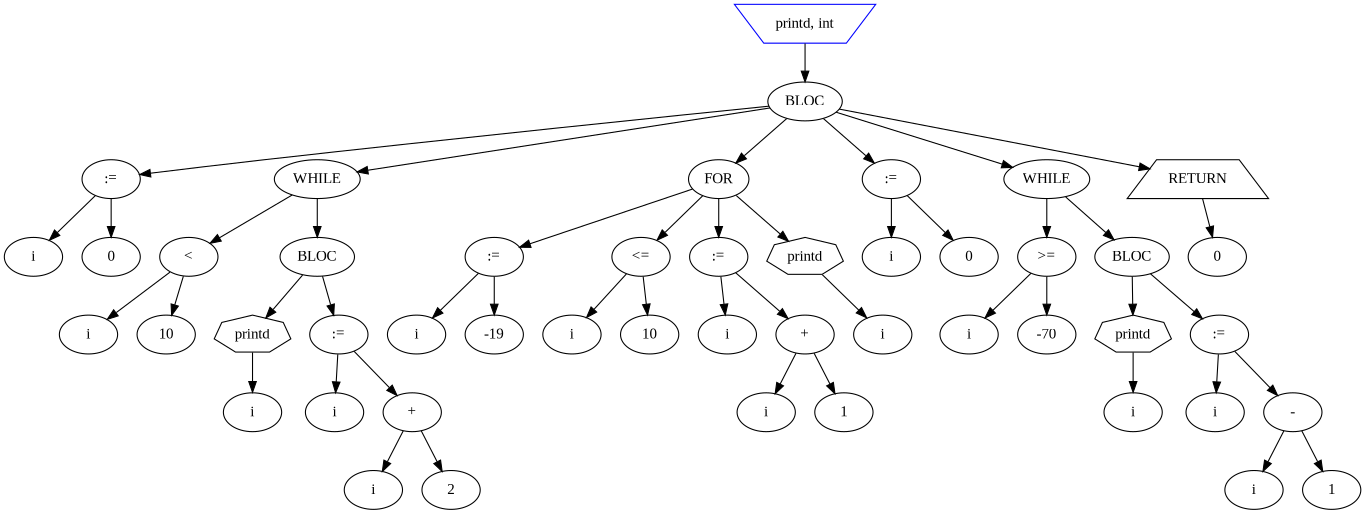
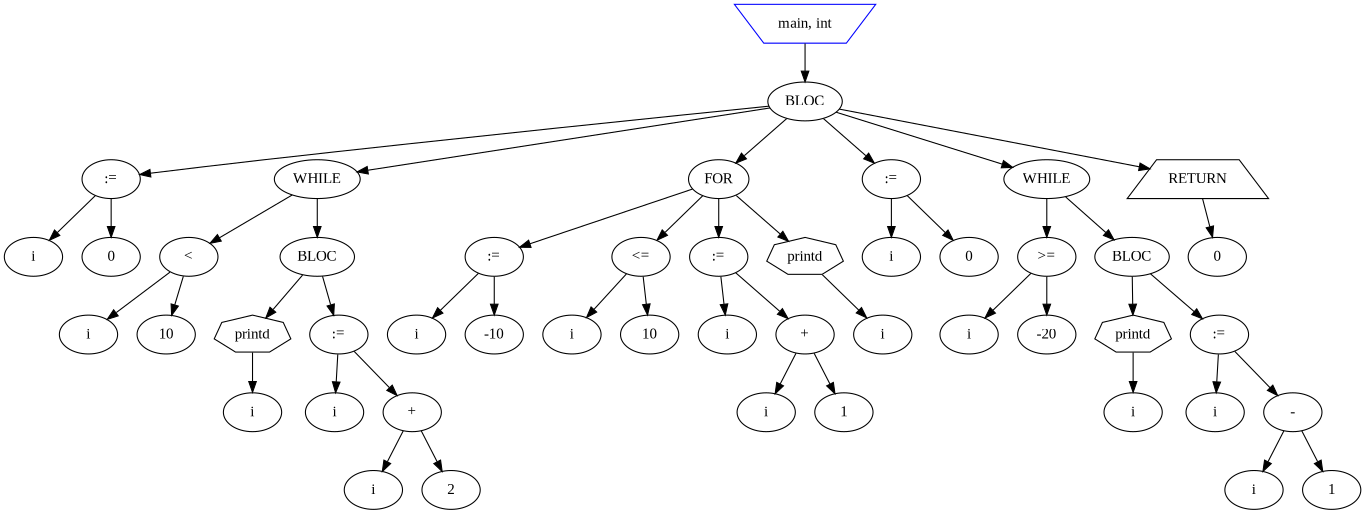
(805, 24) -> (805, 24)
(494, 335) -> (494, 335)
(1047, 335) -> (1047, 335)
